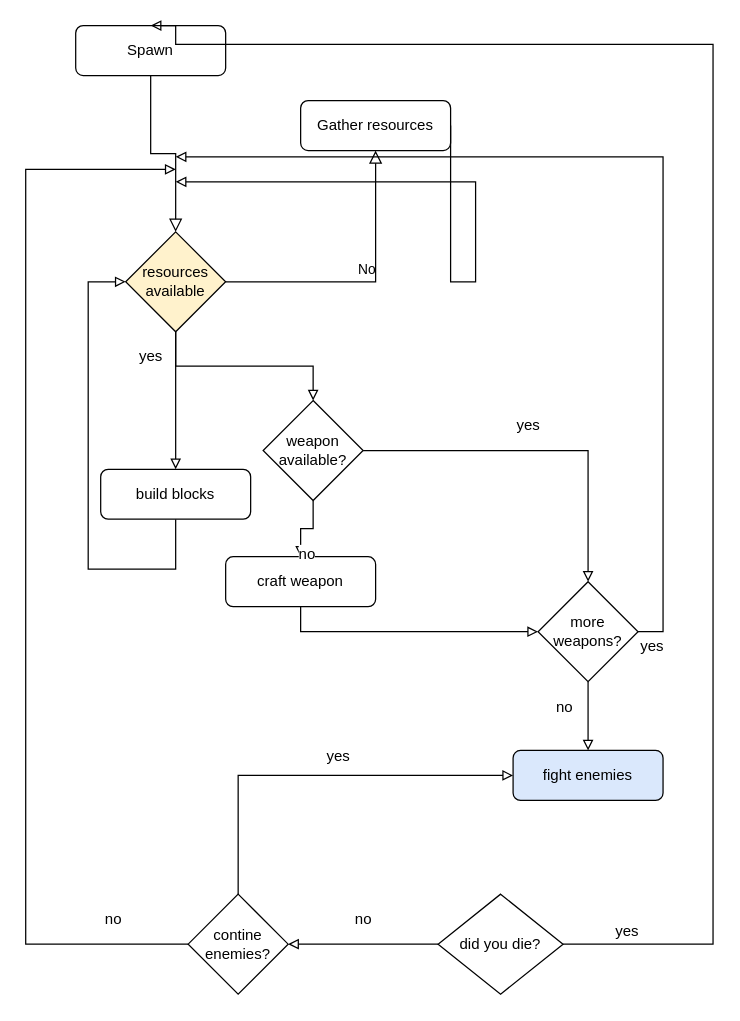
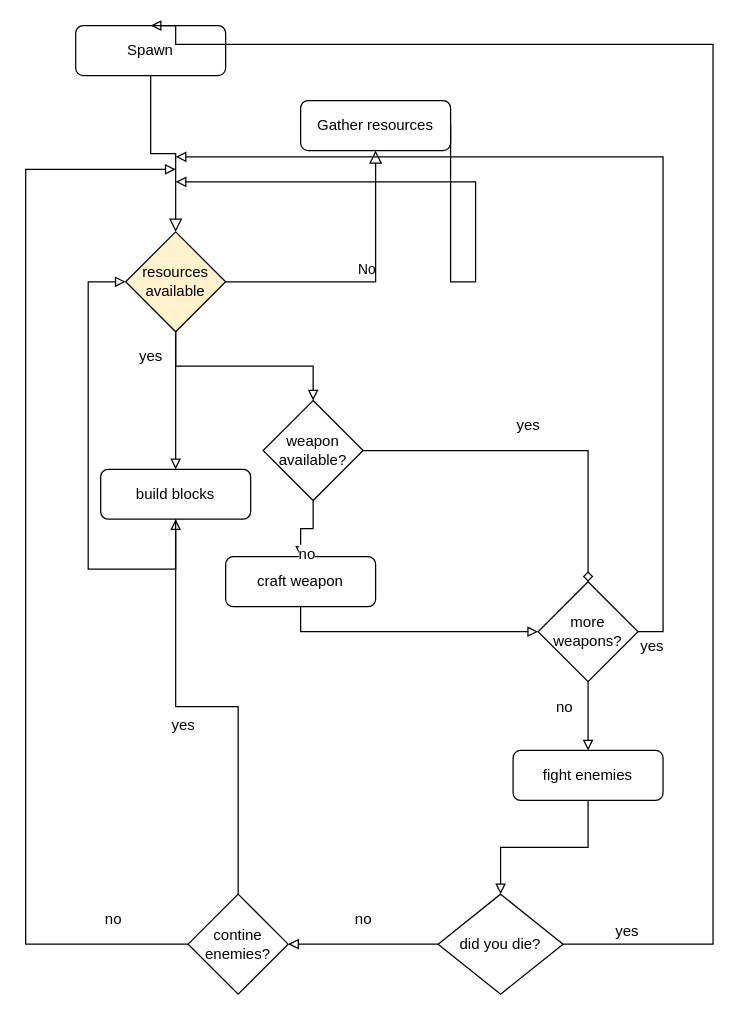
(588, 570) -> (588, 570)
(370, 776) -> (176, 705)
(588, 776) -> (588, 776)
none -> (550, 848)
